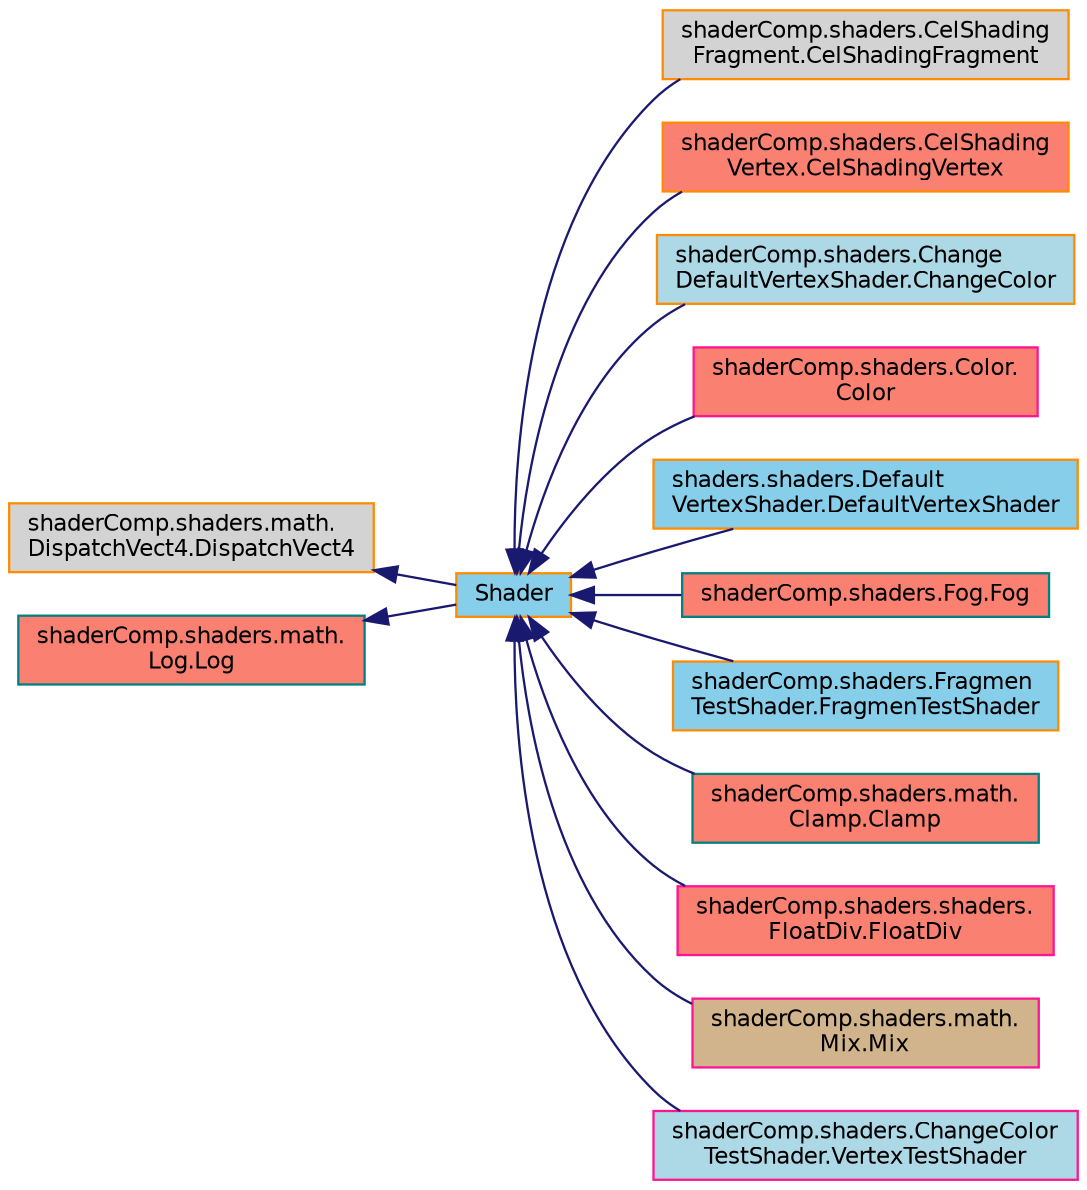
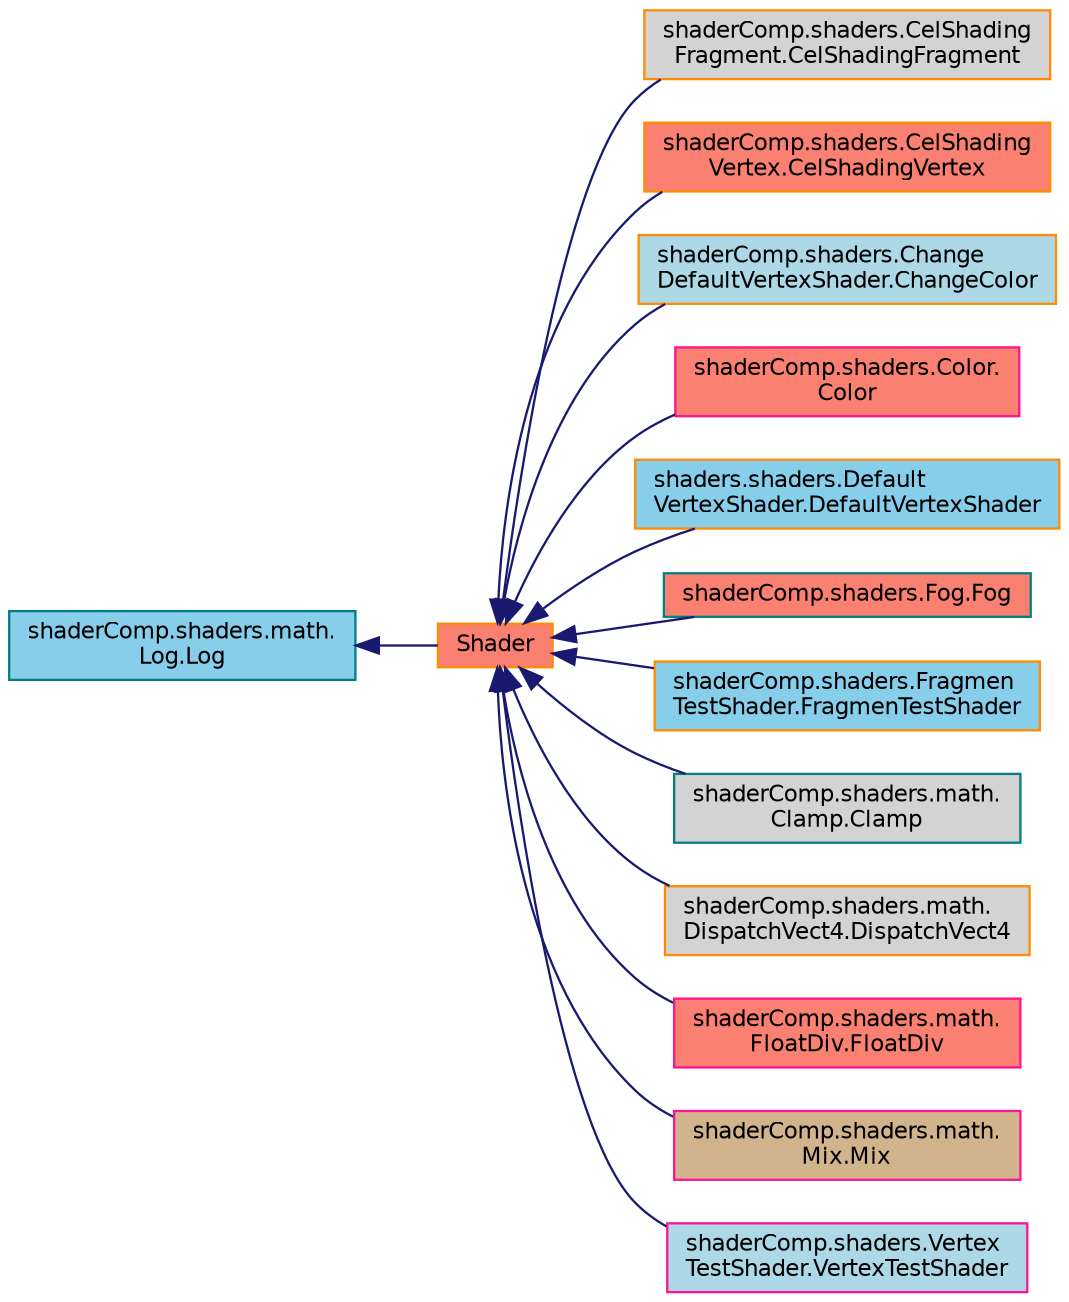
(427, 580) -> (574, 802)
(514, 595) -> (495, 645)
(191, 650) -> (182, 645)
(866, 808) -> (847, 808)
(866, 921) -> (847, 1033)
(866, 1145) -> (847, 1258)
